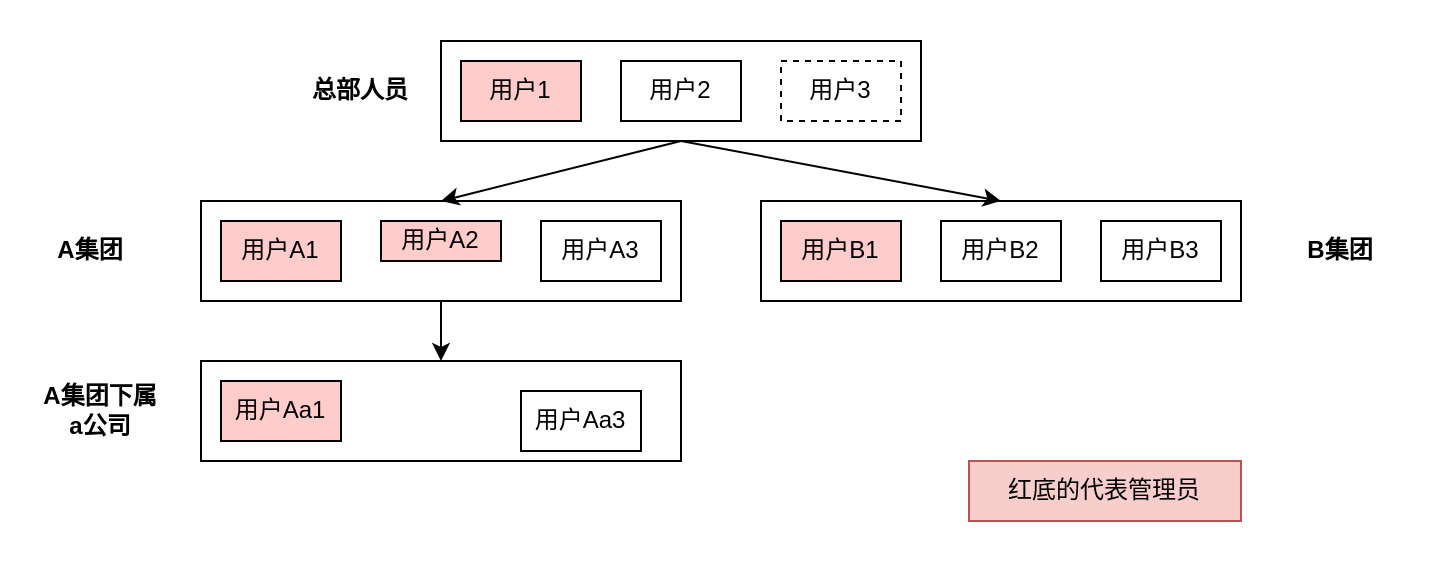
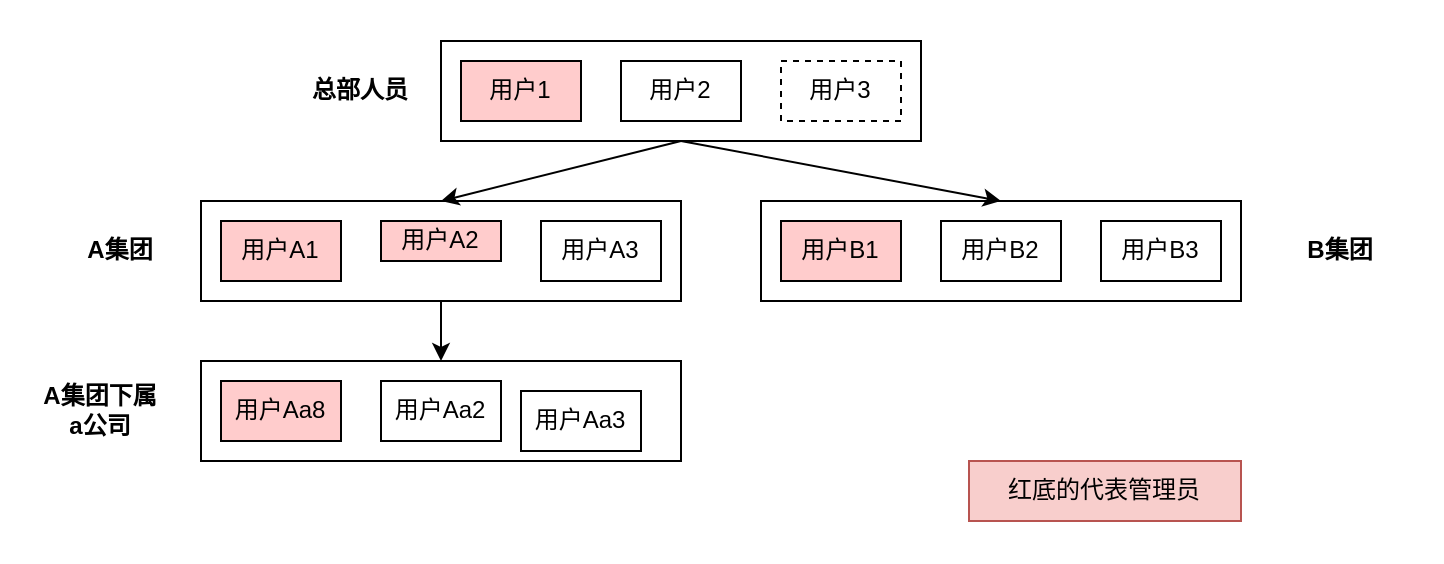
(91, 251) -> (121, 251)
(281, 411) -> (281, 411)
none -> (441, 411)
